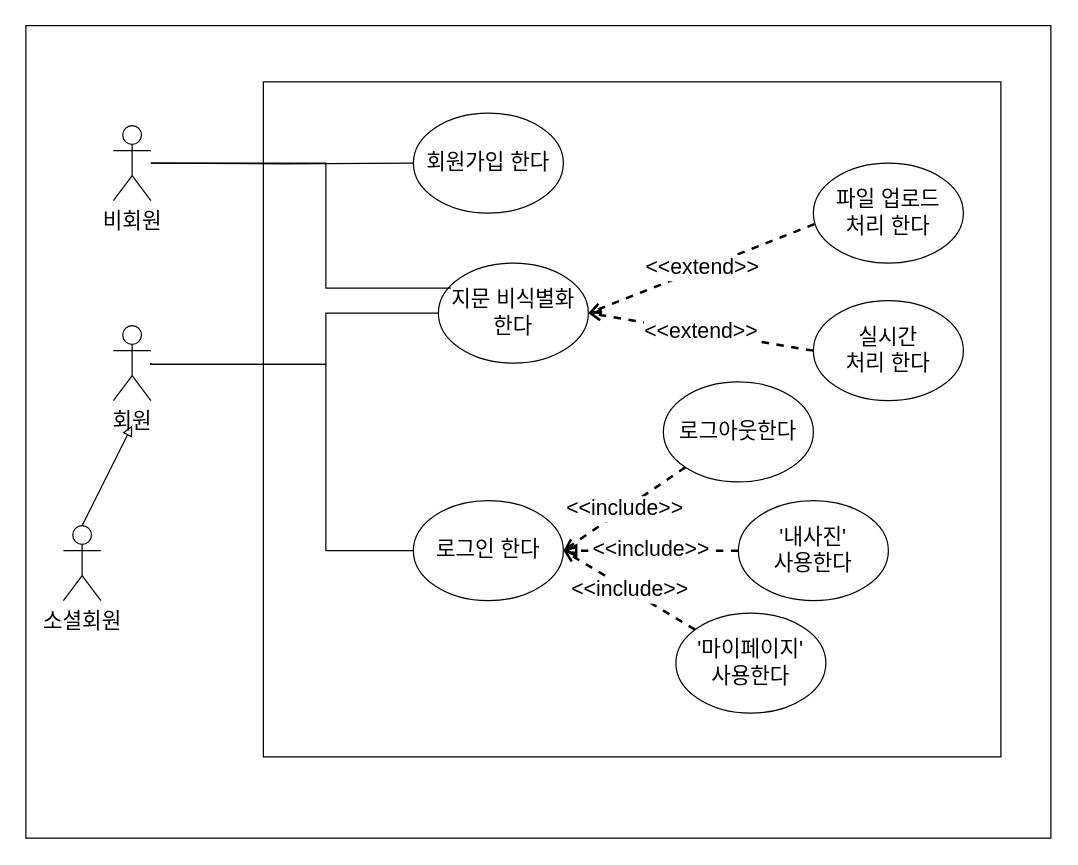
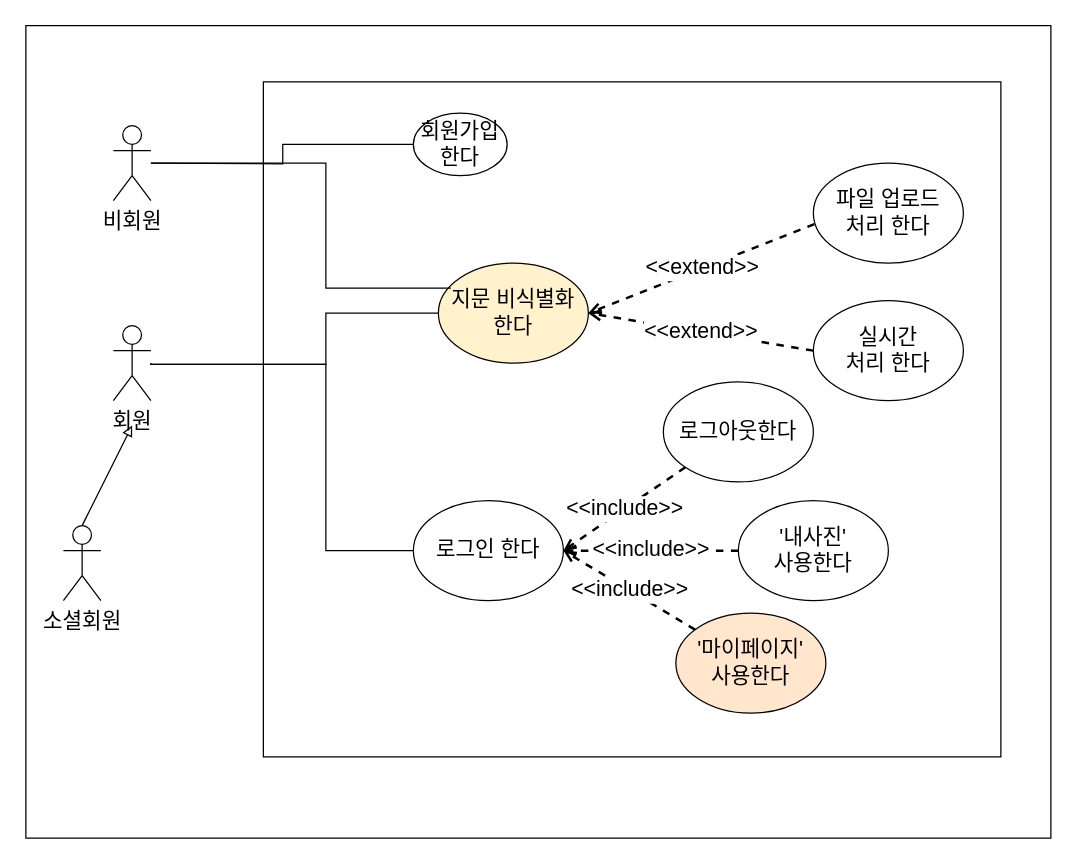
(488, 163) -> (460, 144)
(513, 313) -> (513, 313)
(577, 551) -> (574, 551)
(751, 663) -> (751, 663)
